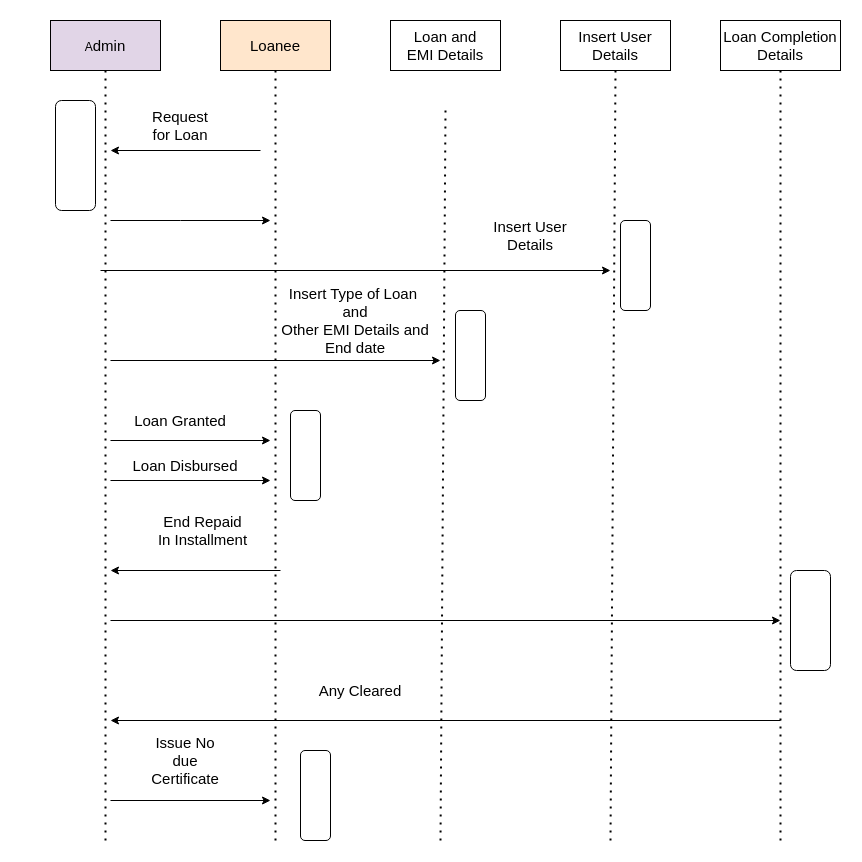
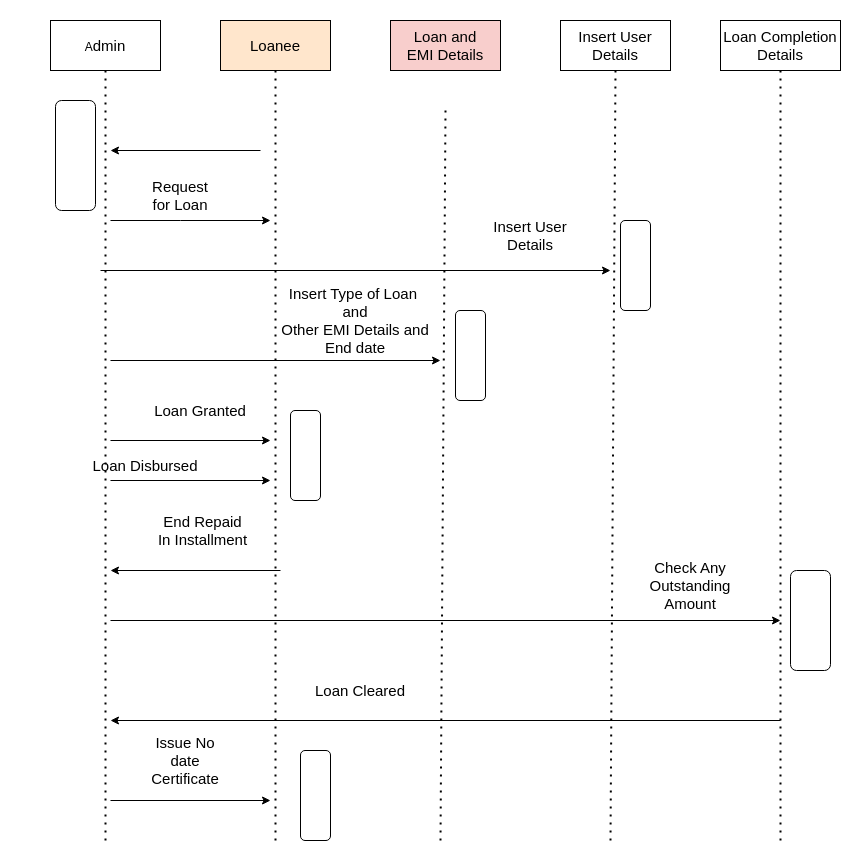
(106, 46) -> (106, 46)
(446, 46) -> (446, 46)
(181, 126) -> (181, 196)
(181, 421) -> (201, 411)
(186, 466) -> (146, 466)
none -> (691, 586)
(361, 691) -> (361, 691)
(186, 761) -> (186, 761)
